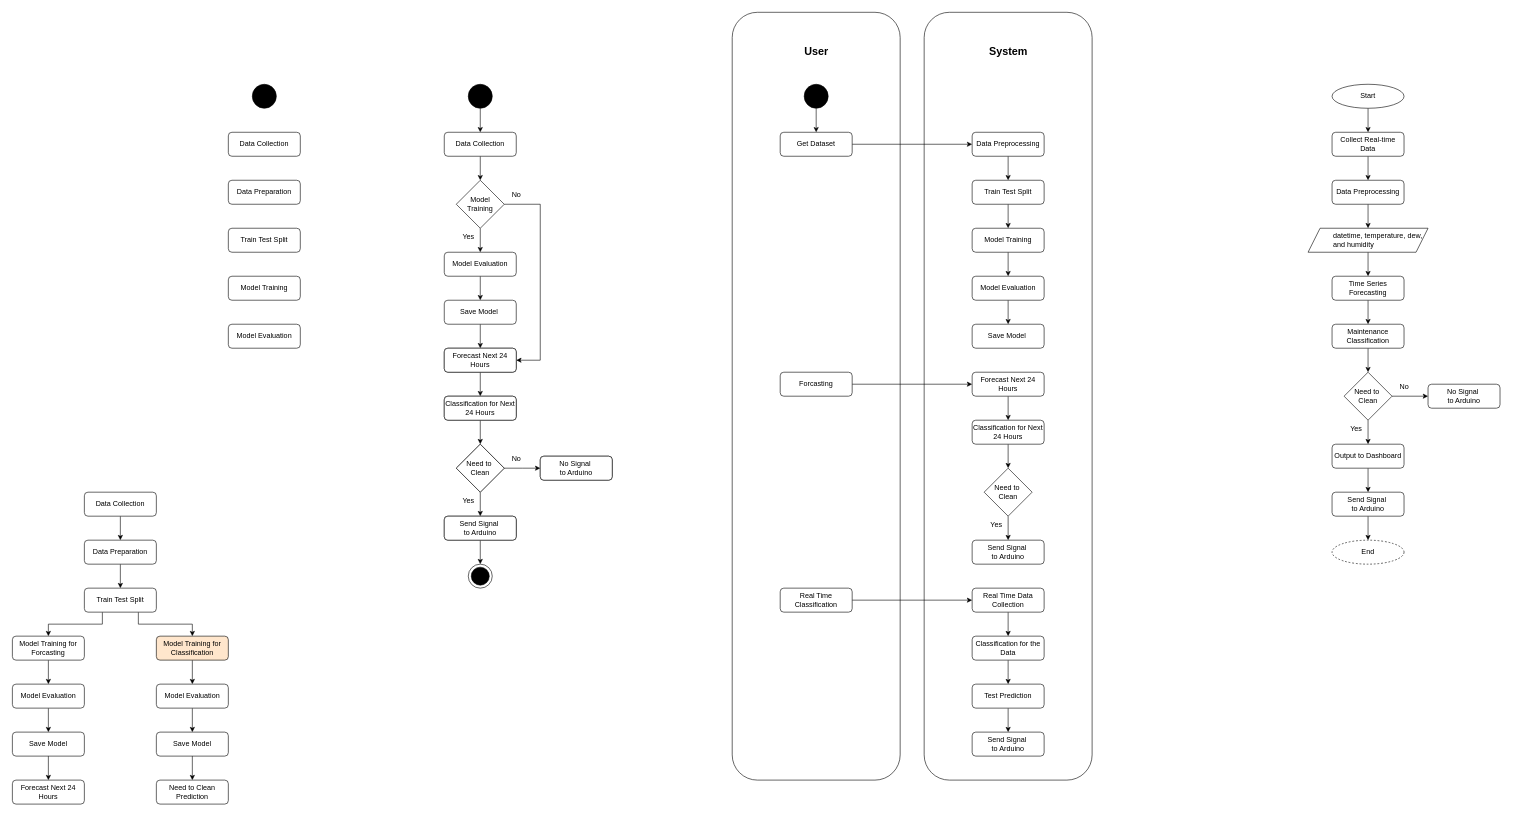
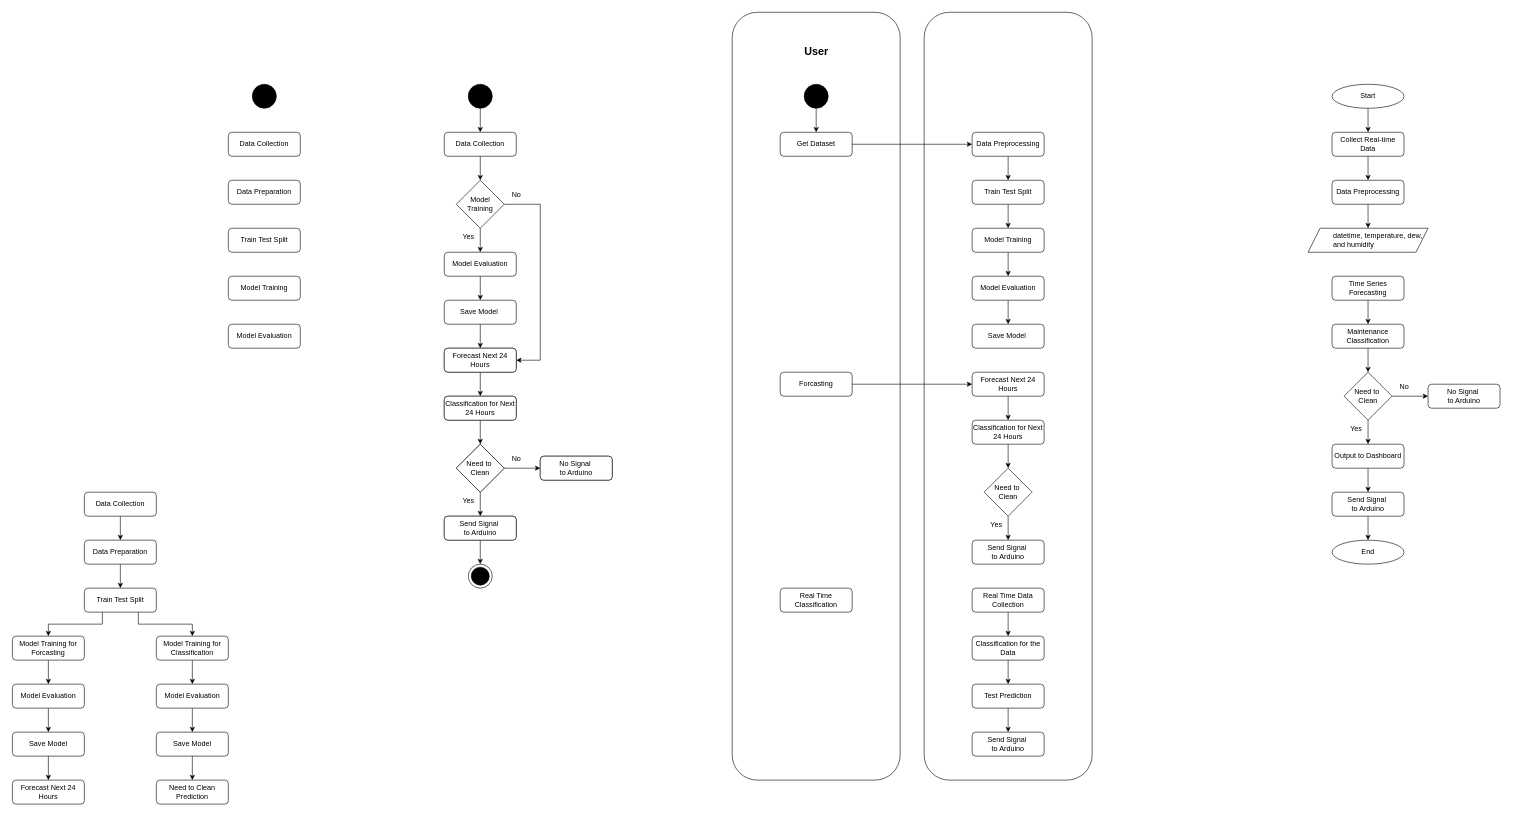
(1008, 51) -> none
(1368, 270) -> none
(1368, 552) -> (1368, 552)
(966, 600) -> none
(192, 648) -> (192, 648)
